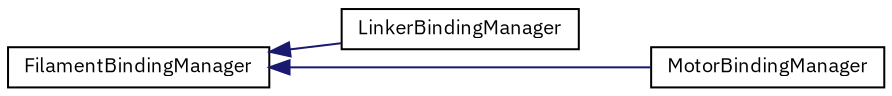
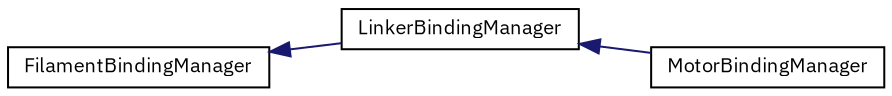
(470, 67) -> (625, 50)
